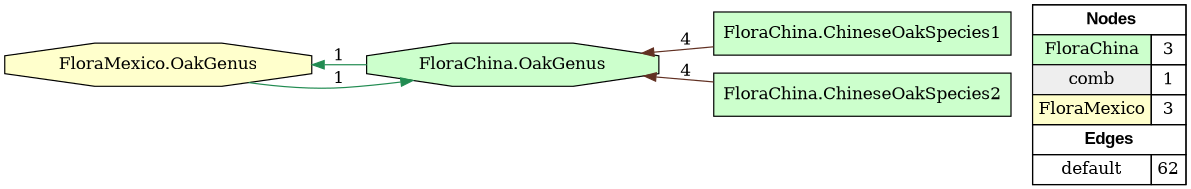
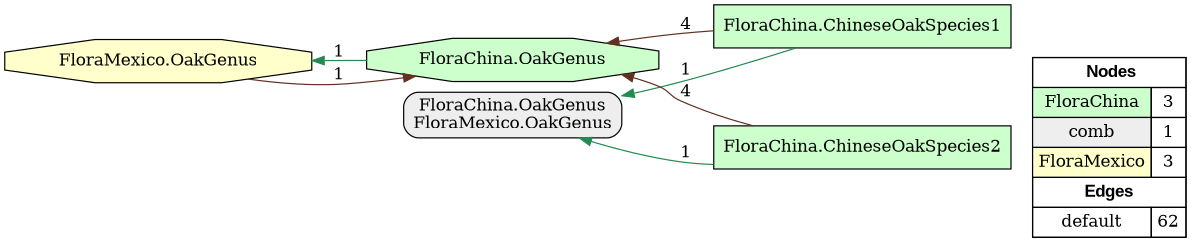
(325, 88) -> (326, 85)
none -> (513, 115)
